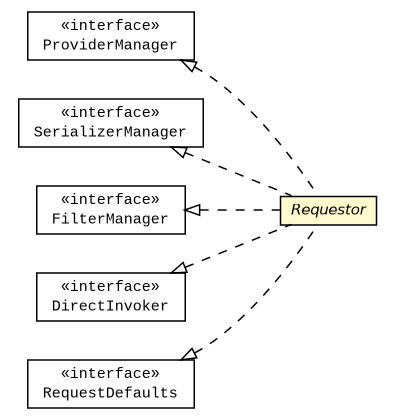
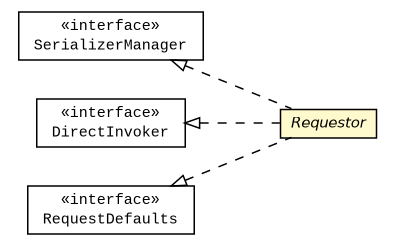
(110, 36) -> none
(110, 210) -> none
